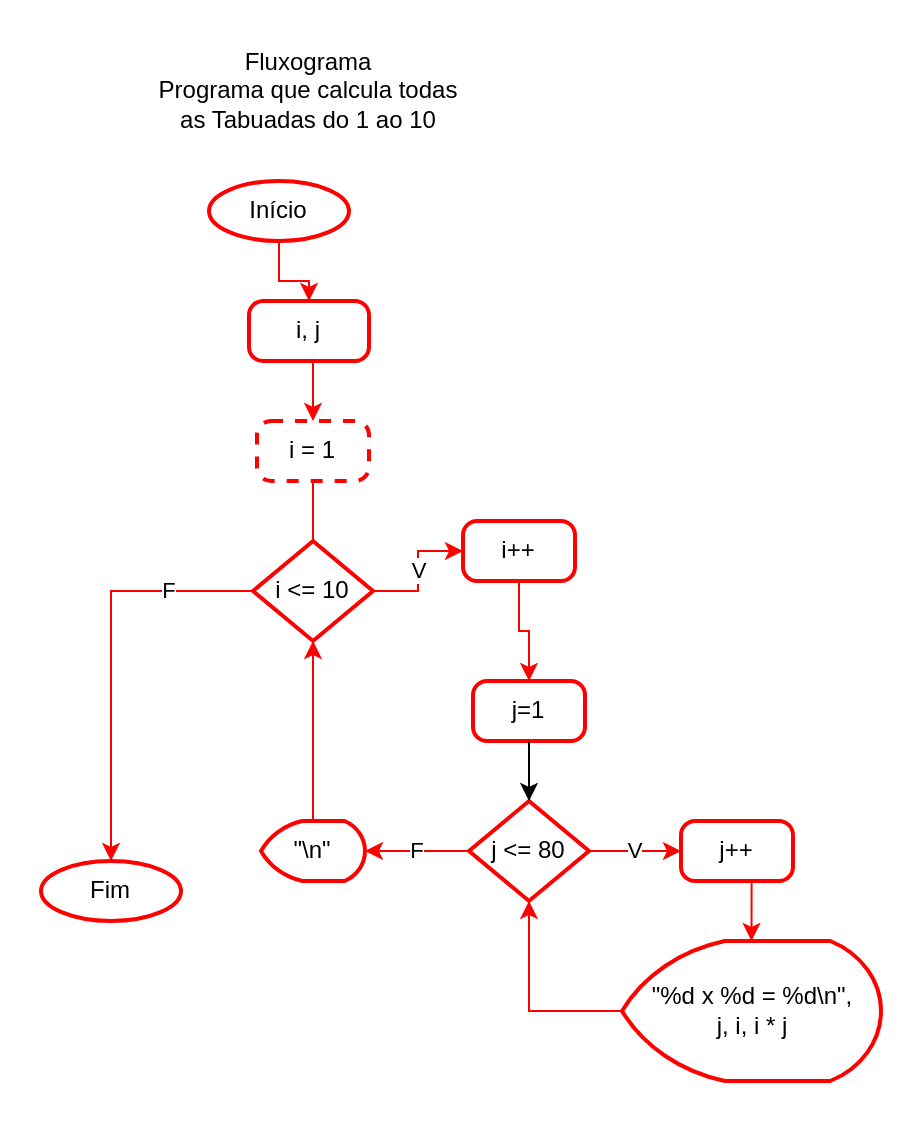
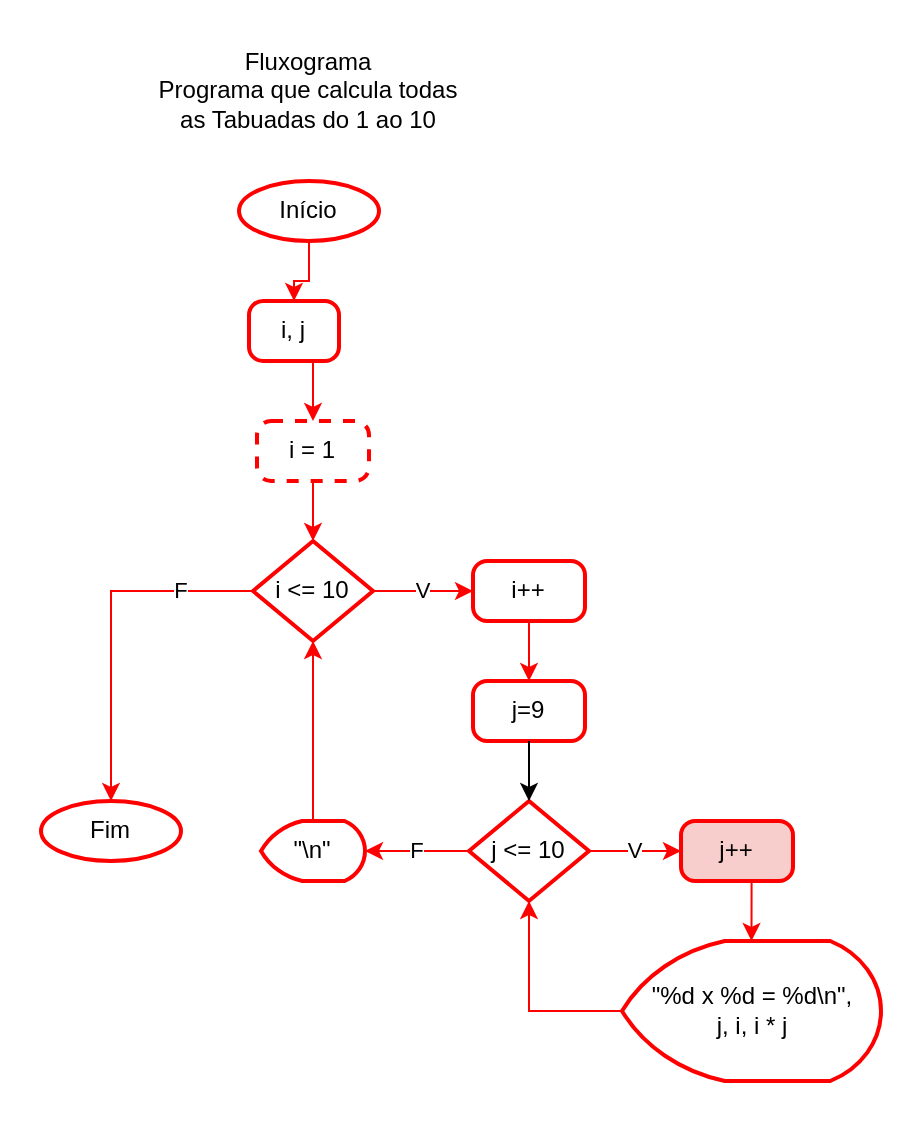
(279, 211) -> (309, 211)
(309, 331) -> (294, 331)
(313, 531) -> (313, 526)
(519, 551) -> (529, 591)
(529, 711) -> (529, 711)
(529, 851) -> (529, 851)
(737, 851) -> (737, 851)
(111, 891) -> (111, 831)
